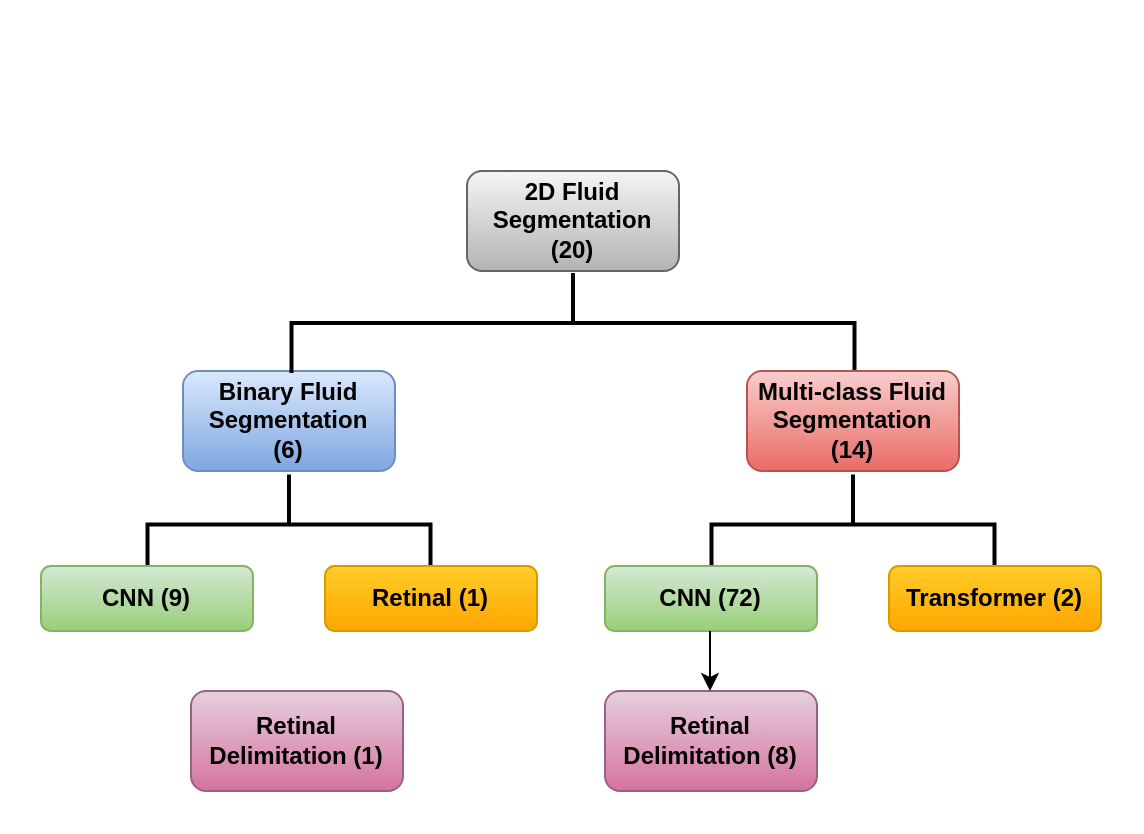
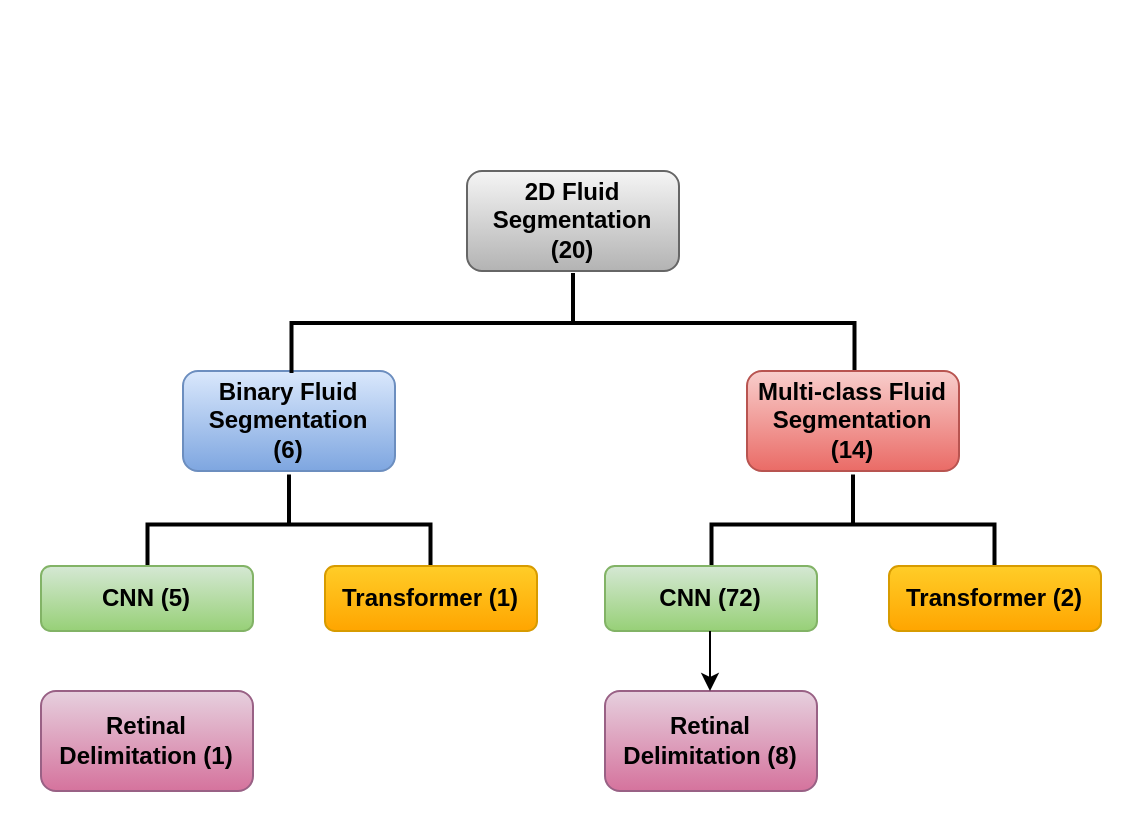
(147, 599) -> (147, 599)
(431, 599) -> (431, 599)
(297, 741) -> (147, 741)
